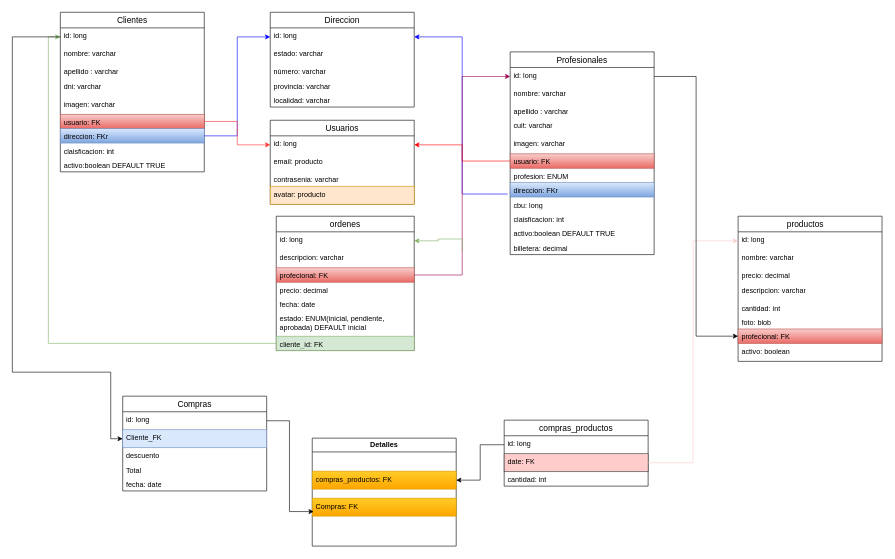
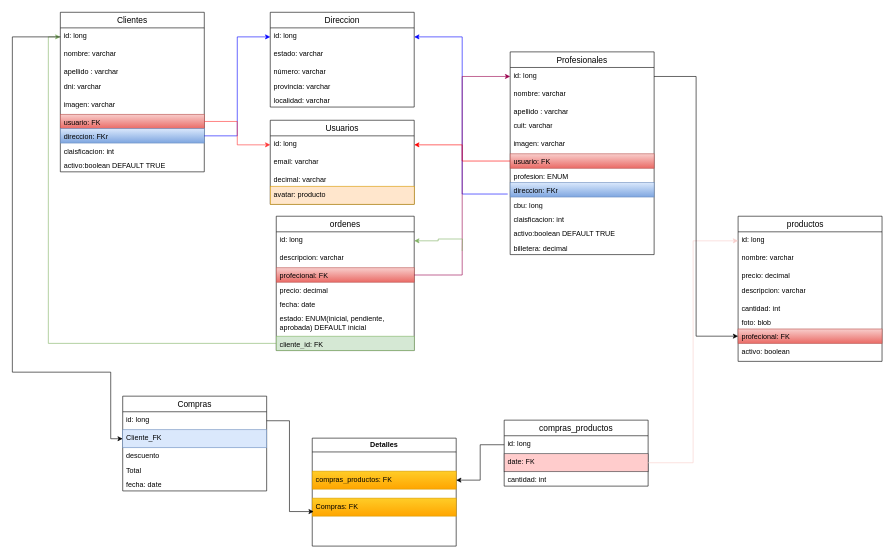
(300, 162) -> (298, 162)
(311, 180) -> (302, 180)
